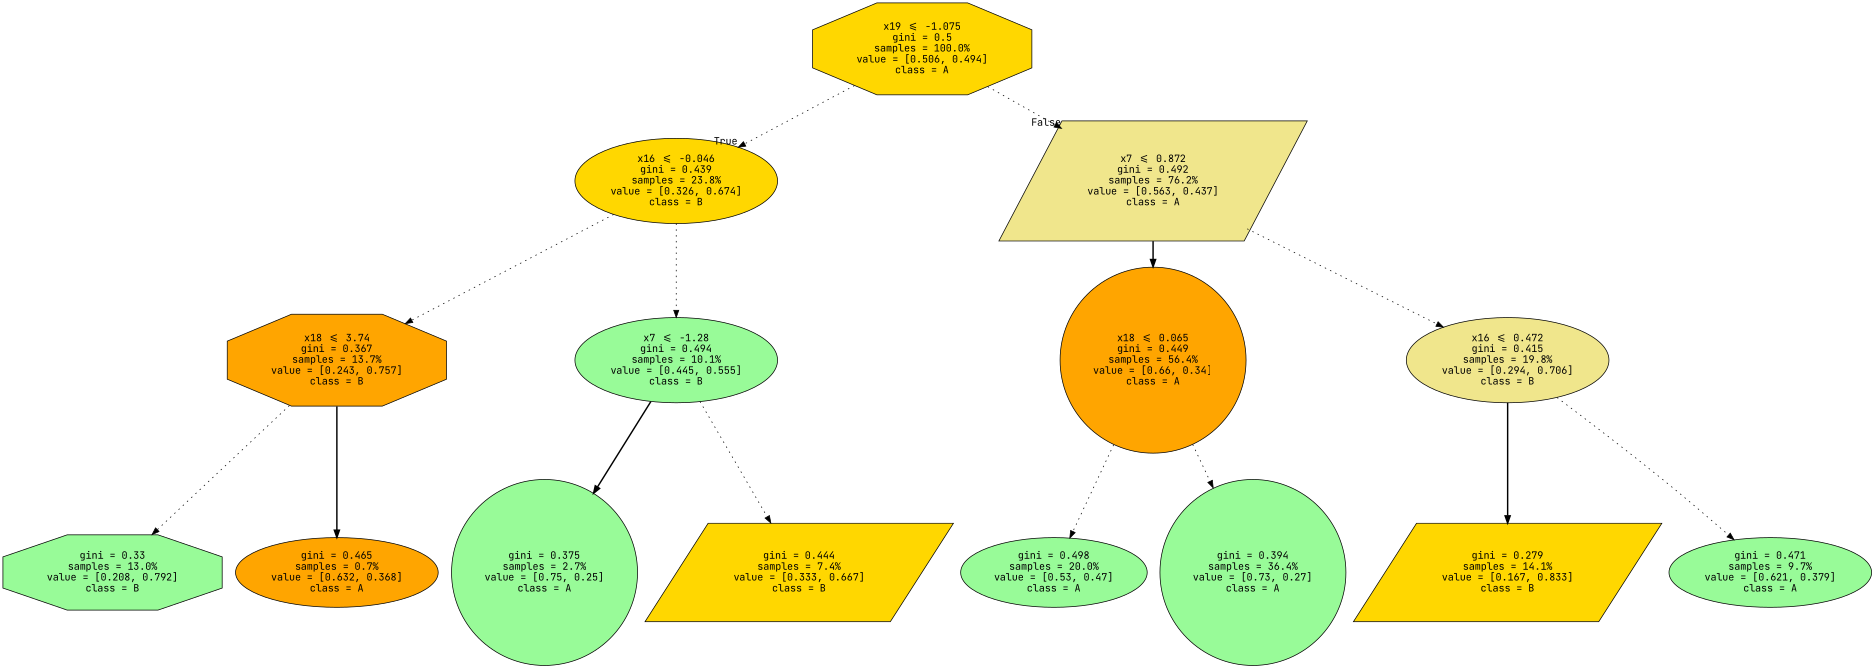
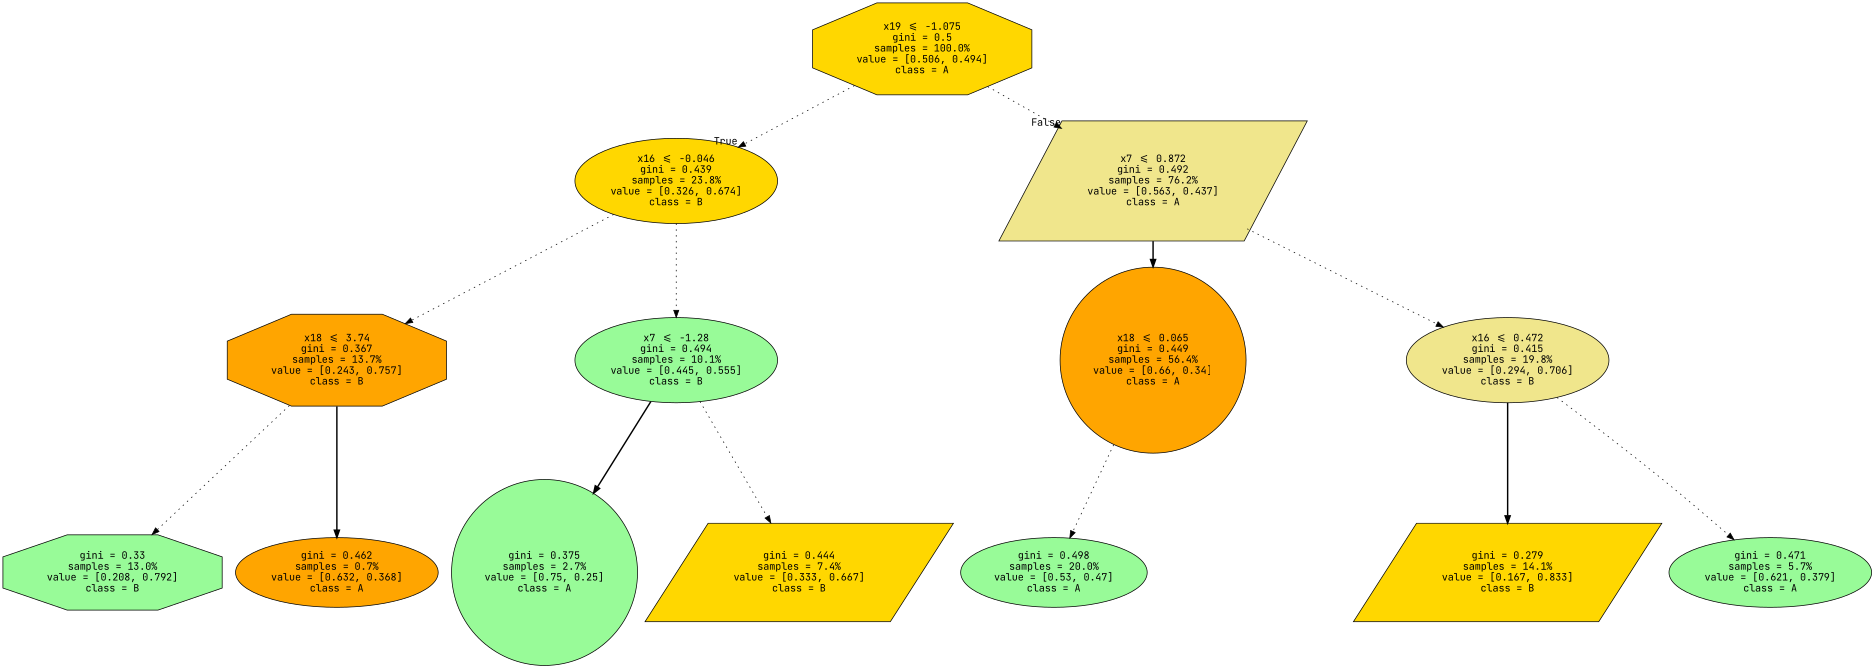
(337, 572) -> (337, 572)
(1253, 572) -> none
(1770, 572) -> (1770, 572)
